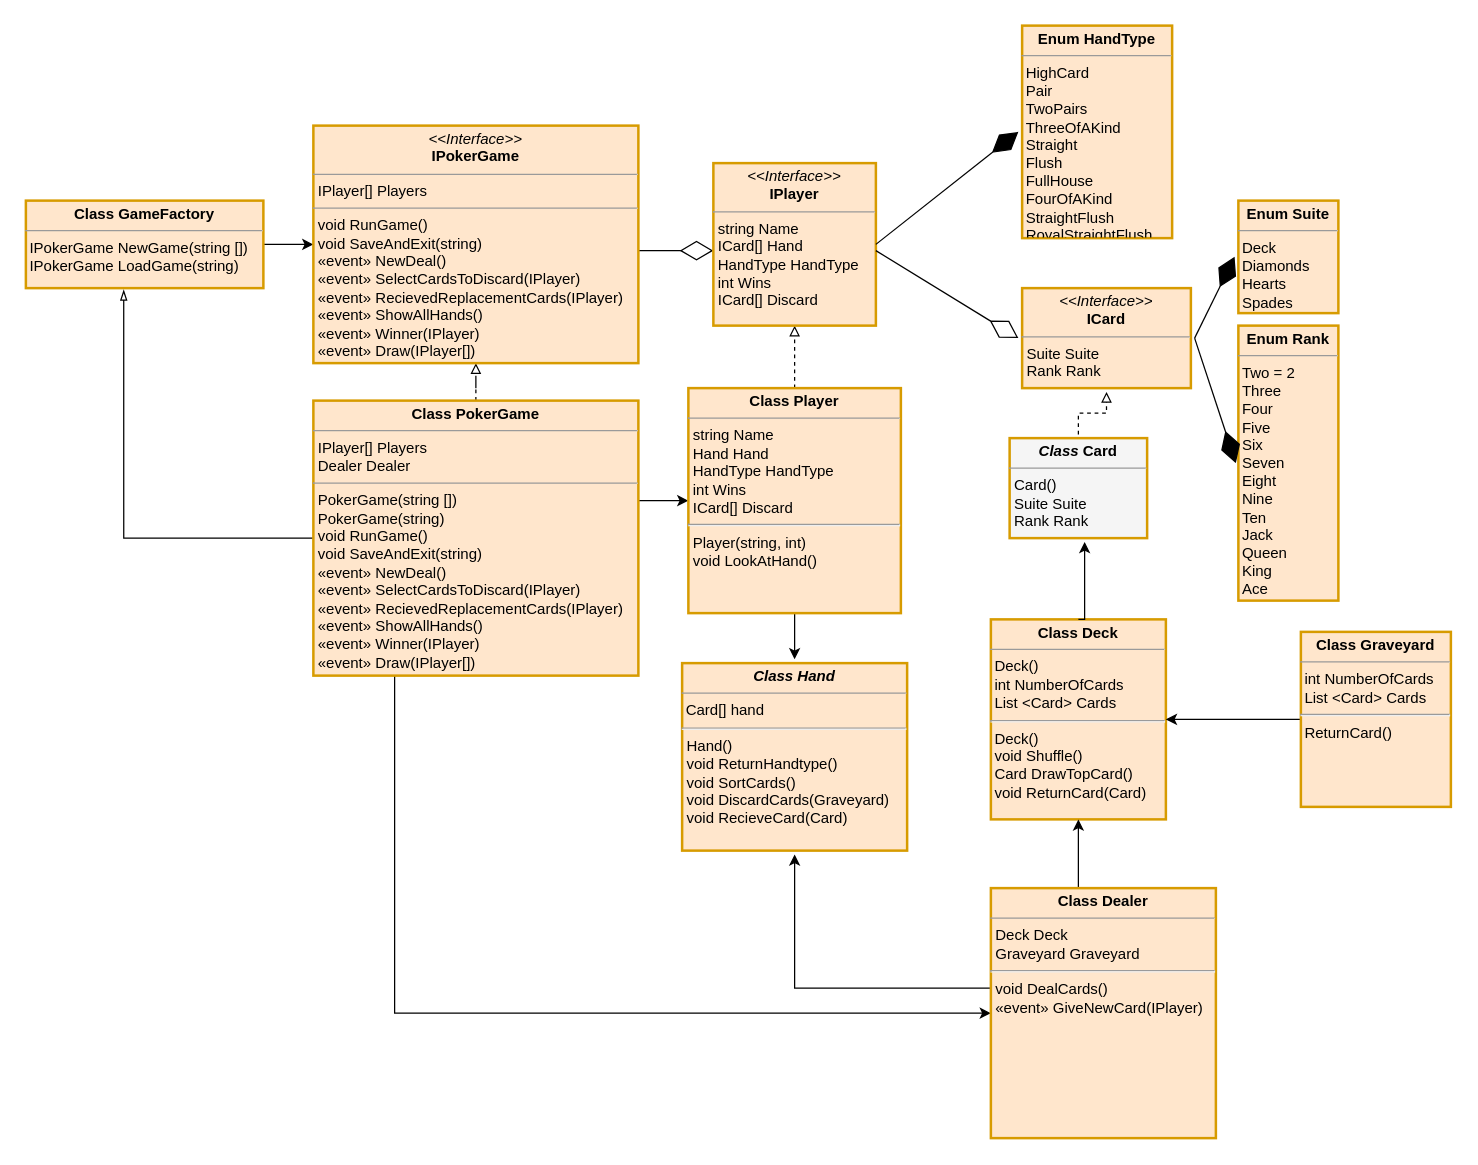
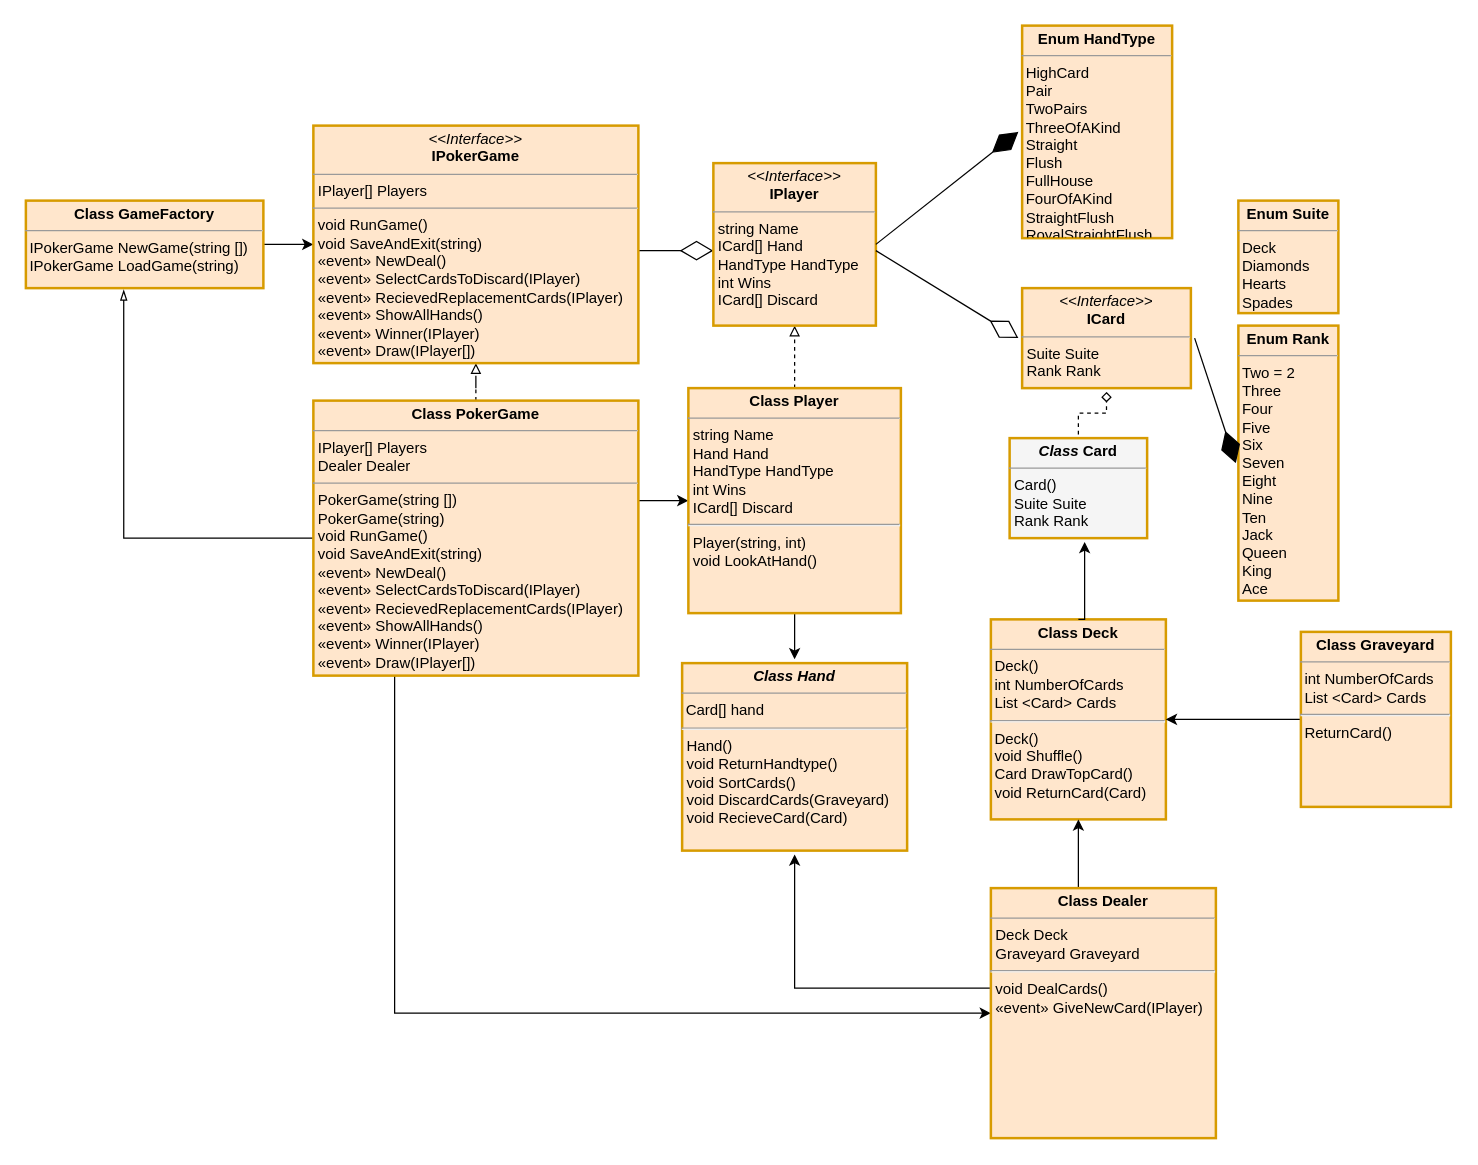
(1207, 312) -> none
(1106, 403) -> (1106, 403)
